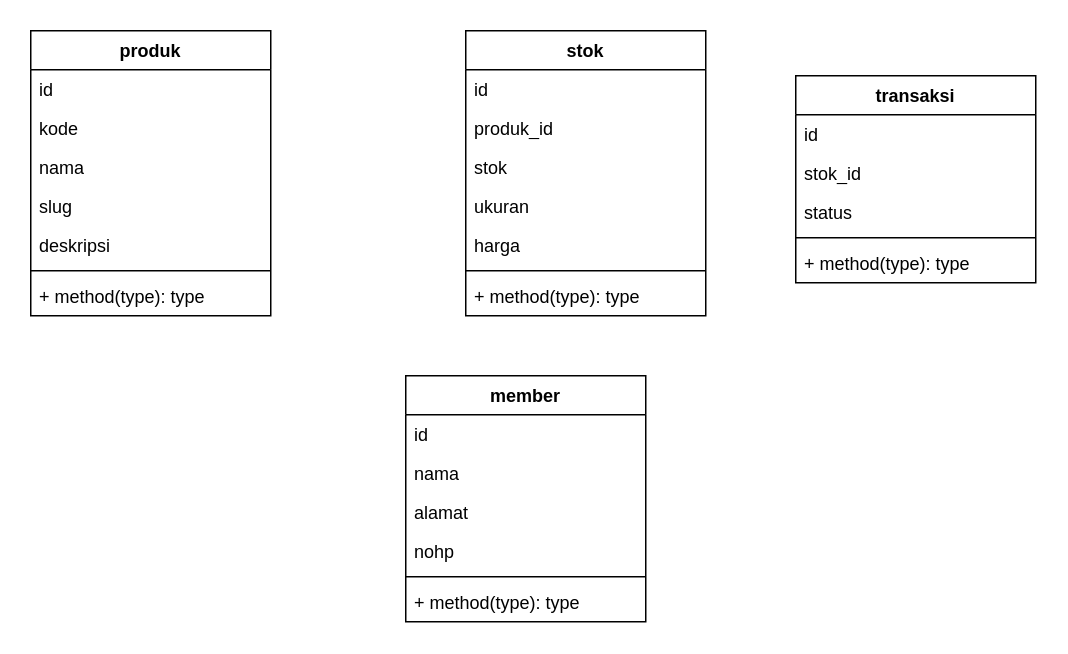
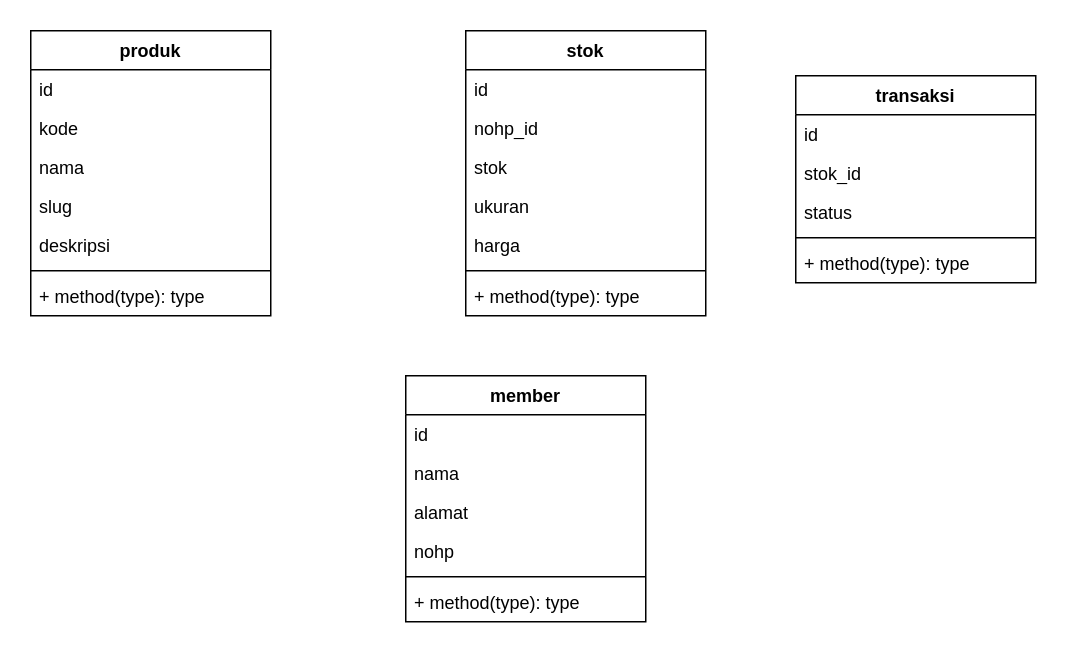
(518, 130) -> (508, 130)
